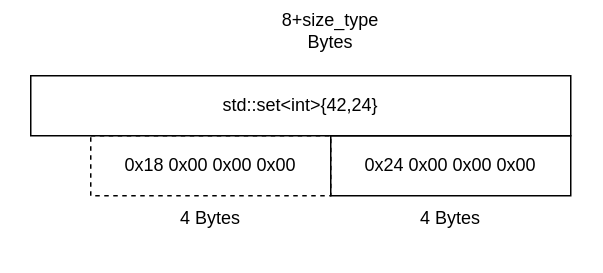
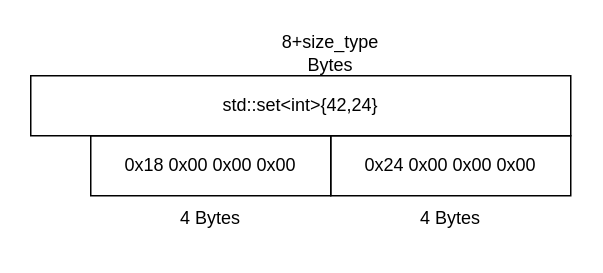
(331, 31) -> (331, 53)
(211, 166) -> (211, 166)
